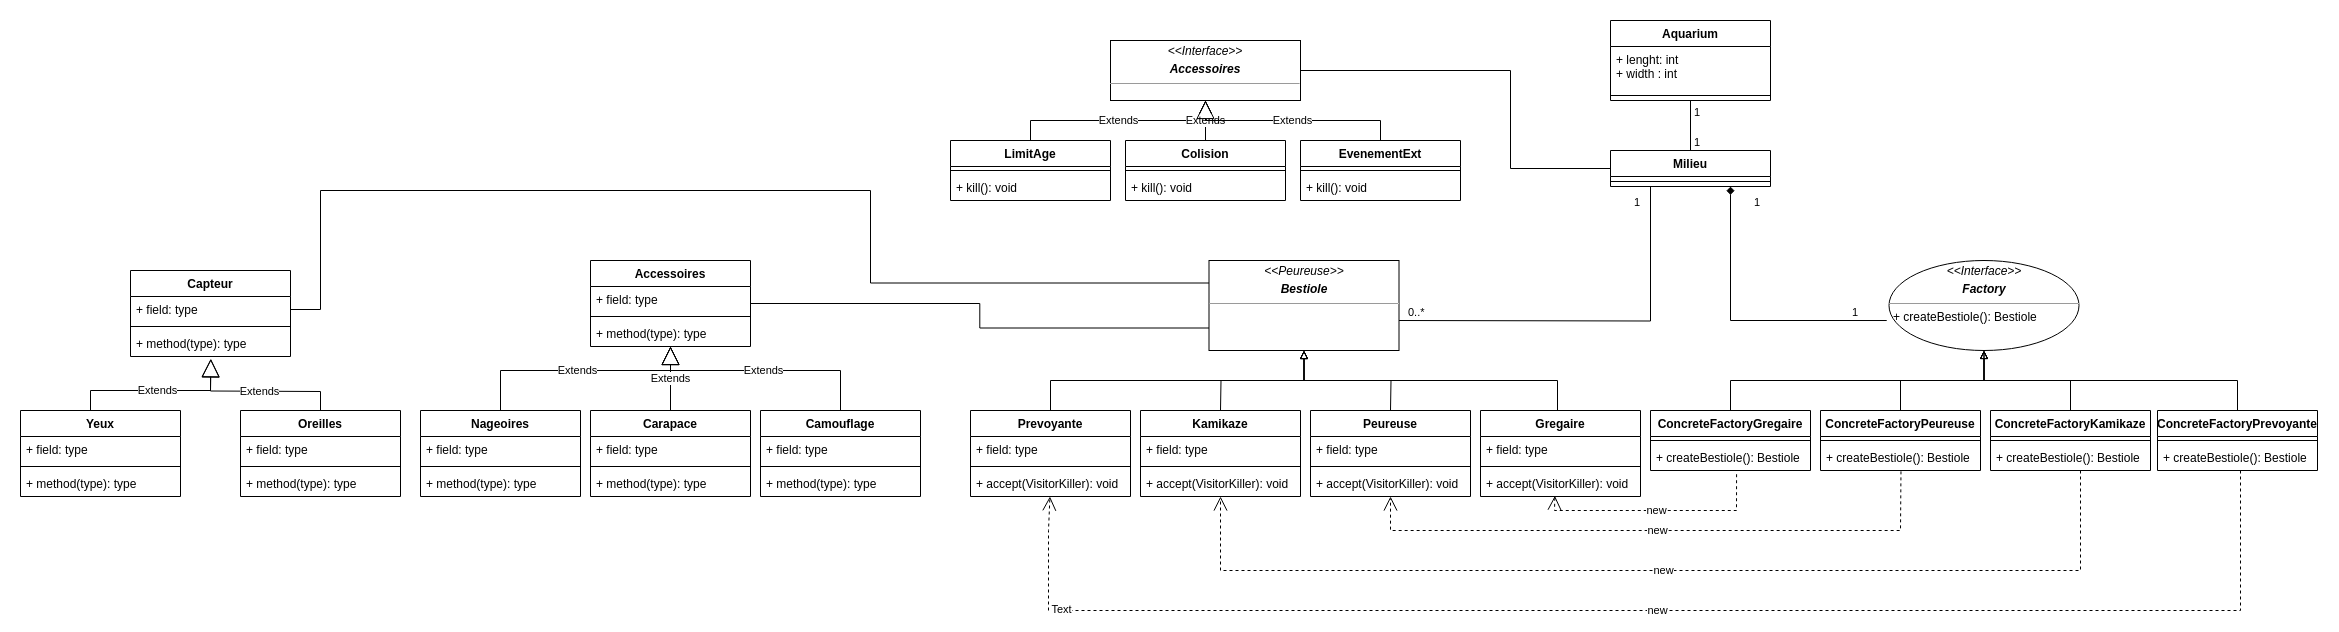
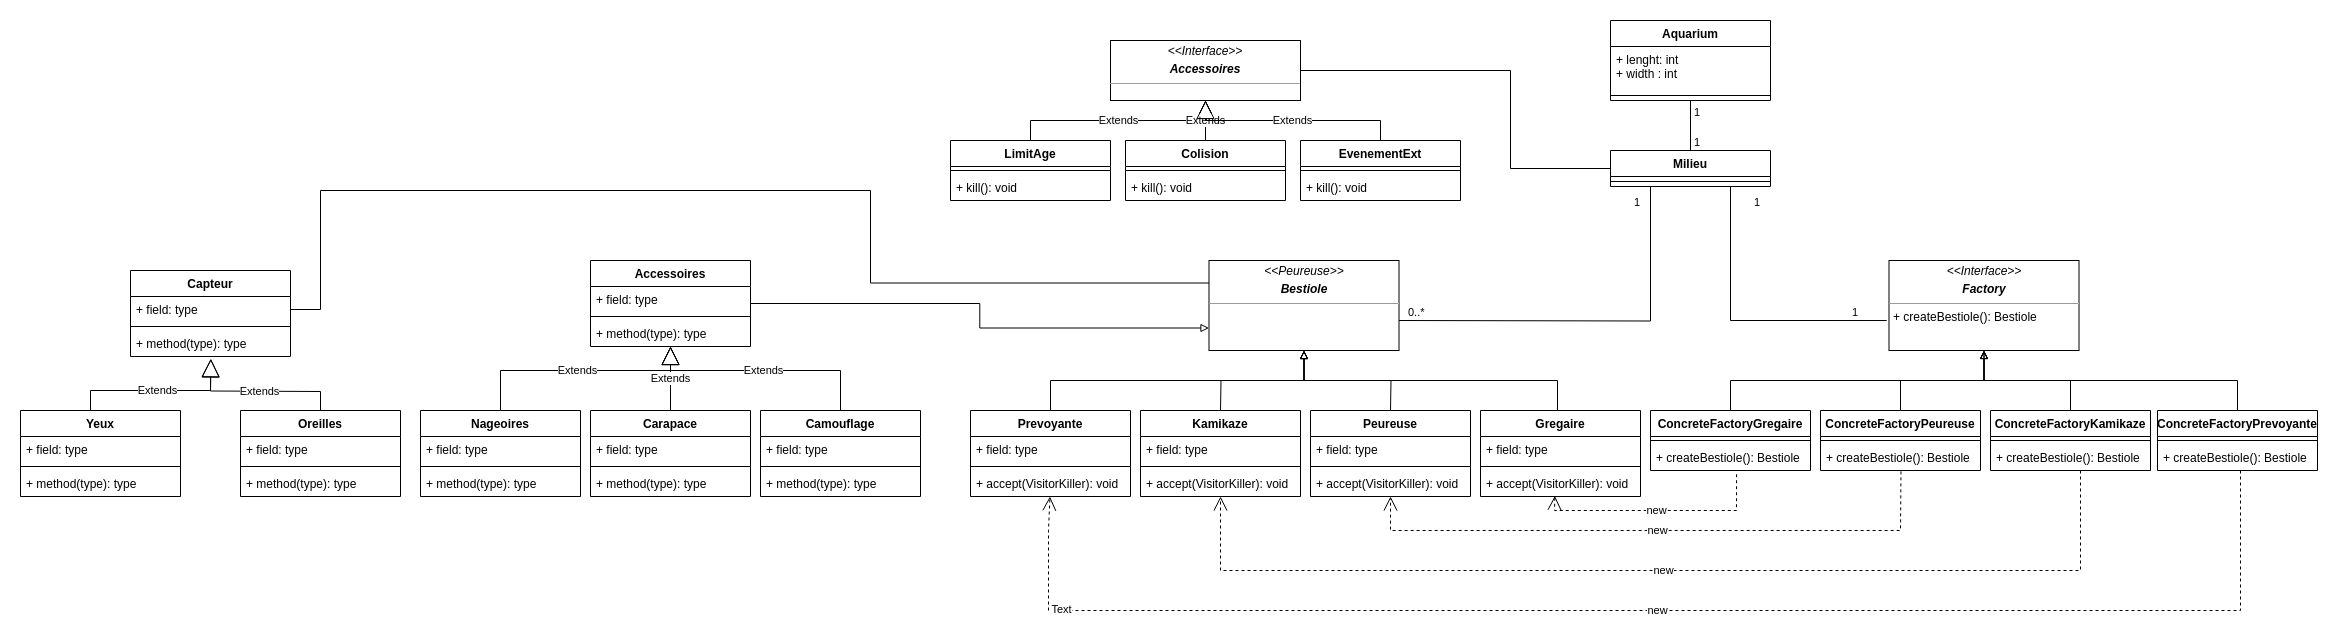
(1731, 195) -> (1731, 192)
(1984, 306) -> (1984, 306)
(1202, 328) -> (1199, 328)
